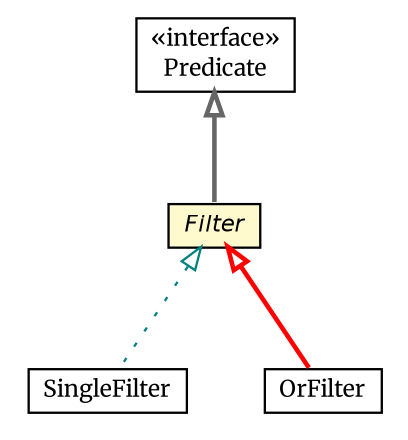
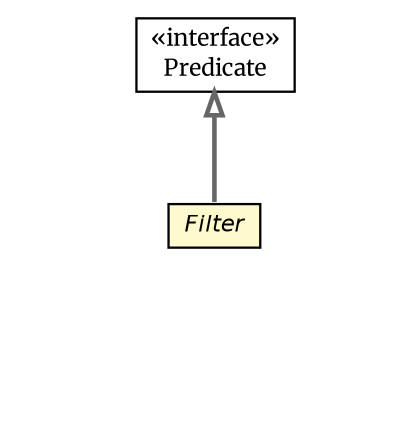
(107, 390) -> none
(322, 390) -> none
